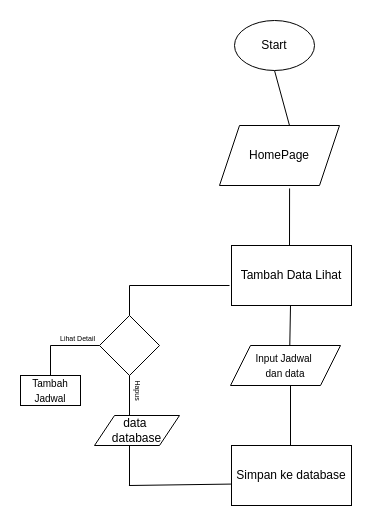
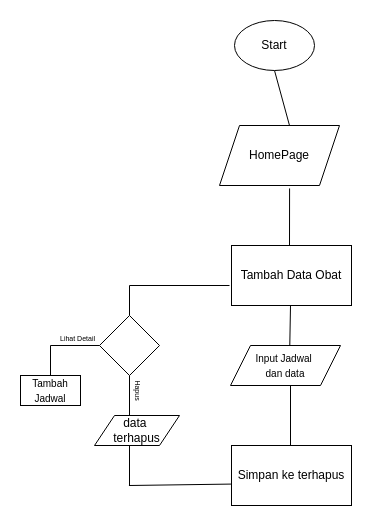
(292, 276) -> (292, 276)
(137, 431) -> (137, 431)
(292, 476) -> (292, 476)
